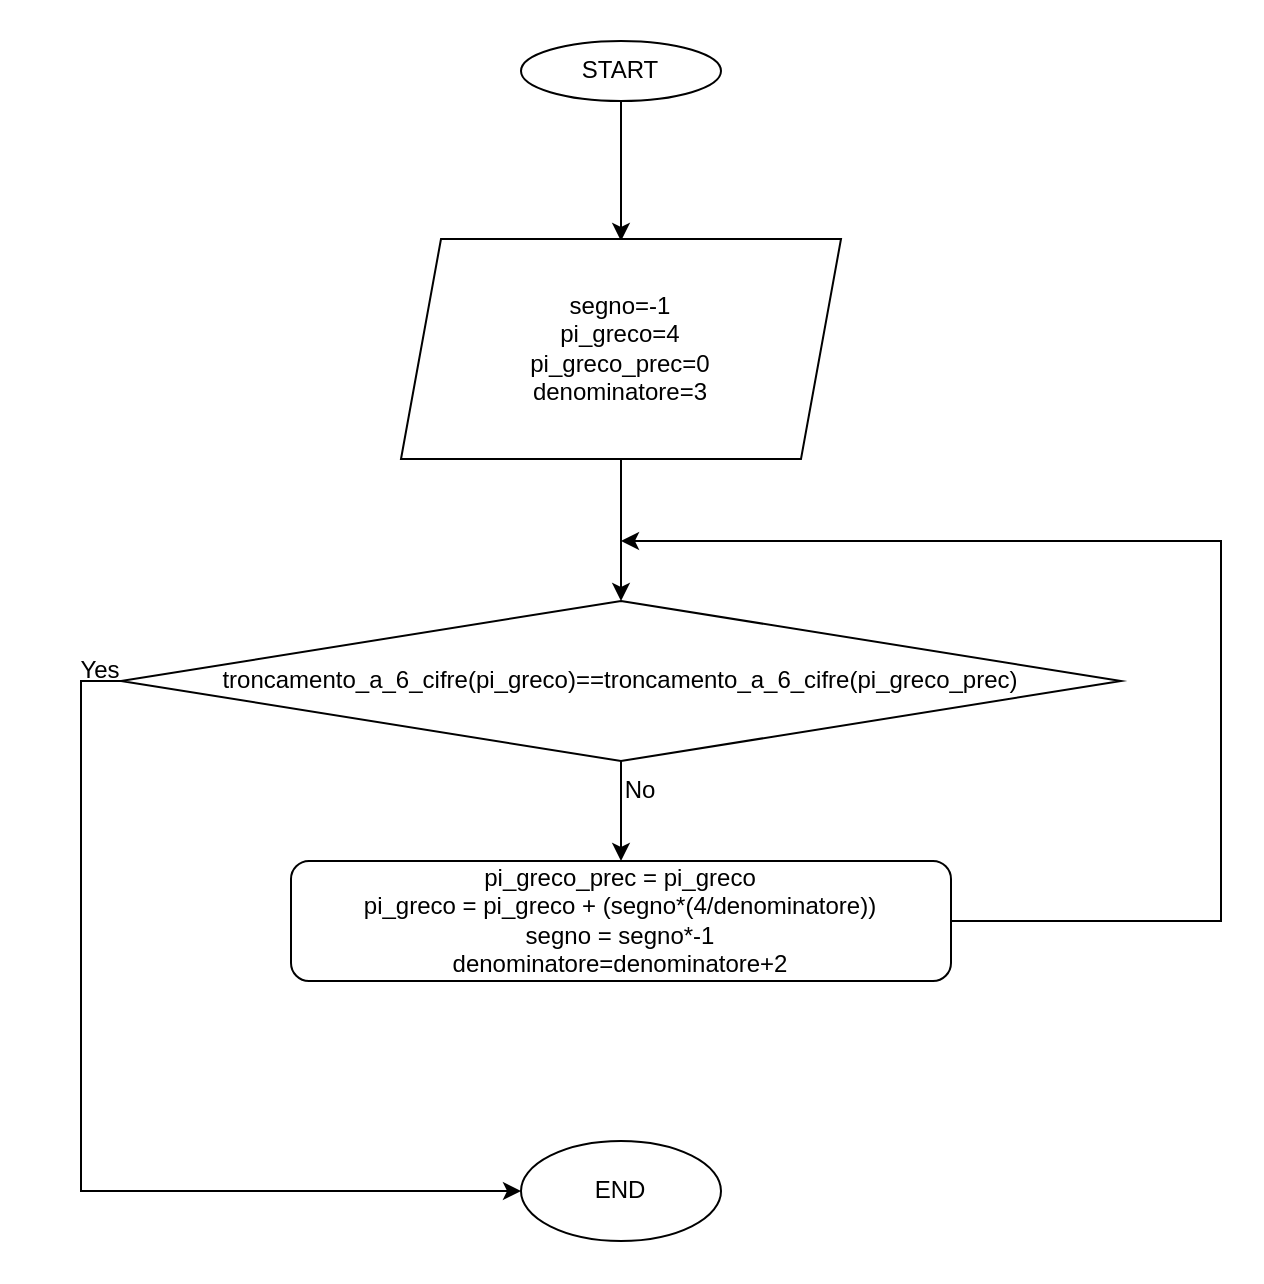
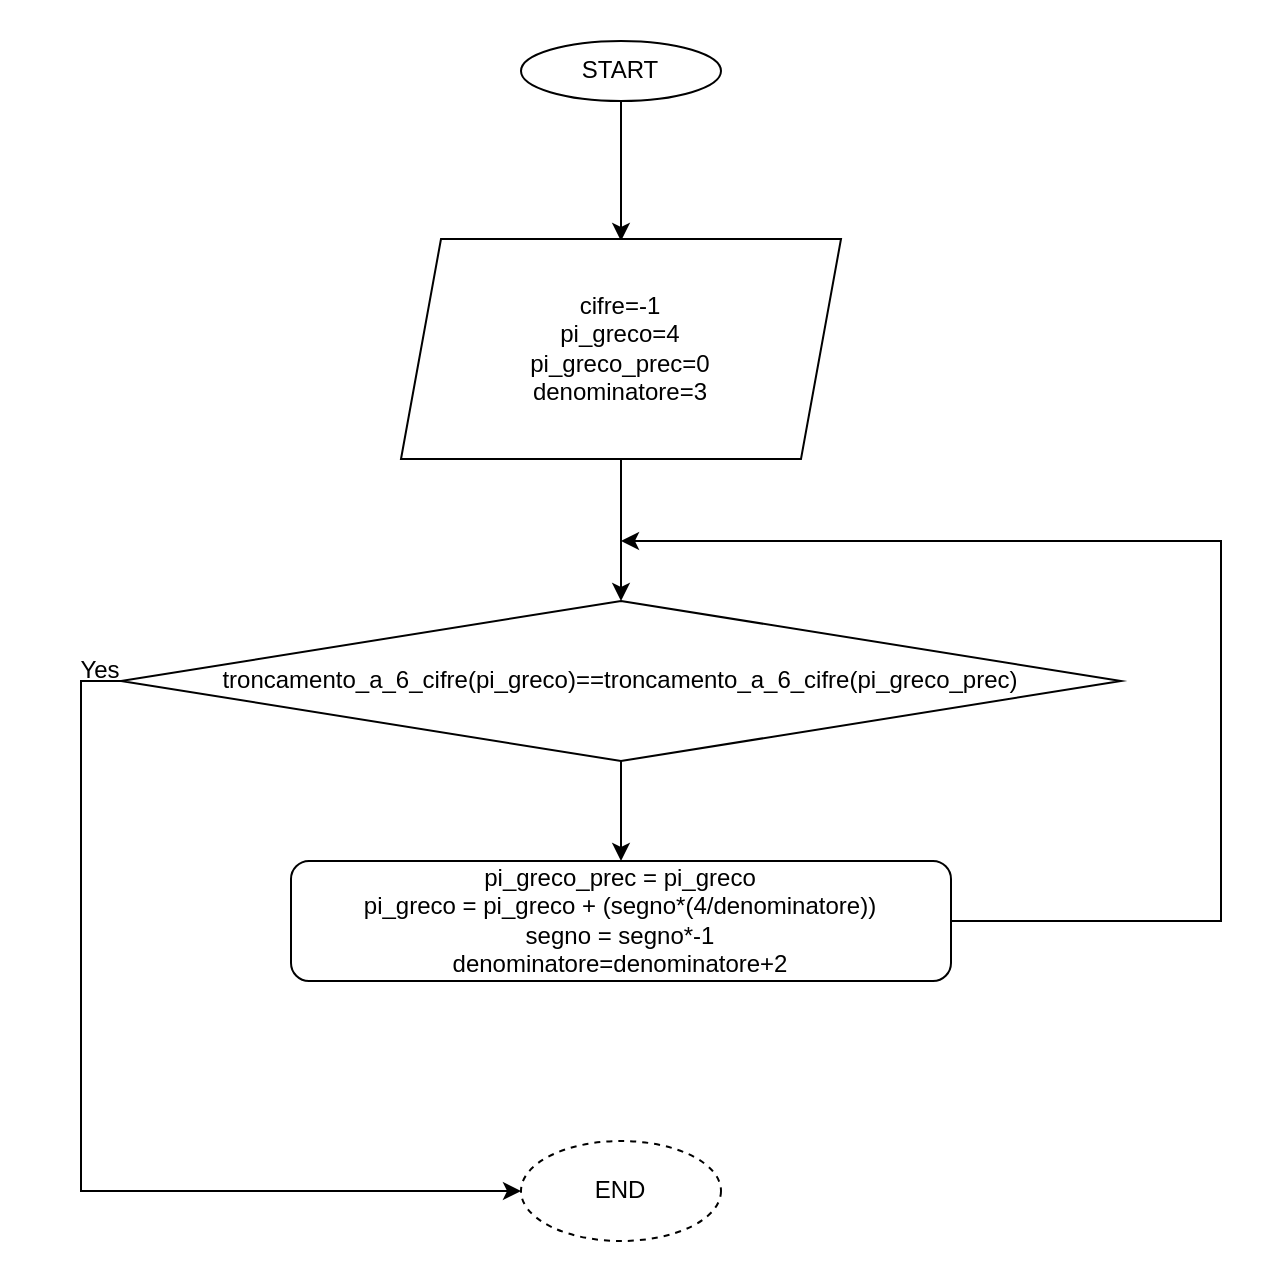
(621, 349) -> (621, 349)
(641, 791) -> none
(621, 1191) -> (621, 1191)
